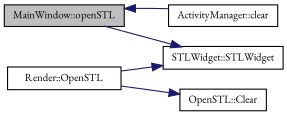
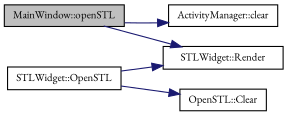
(152, 8) -> (141, 23)
(223, 58) -> (223, 58)
(64, 78) -> (64, 78)
